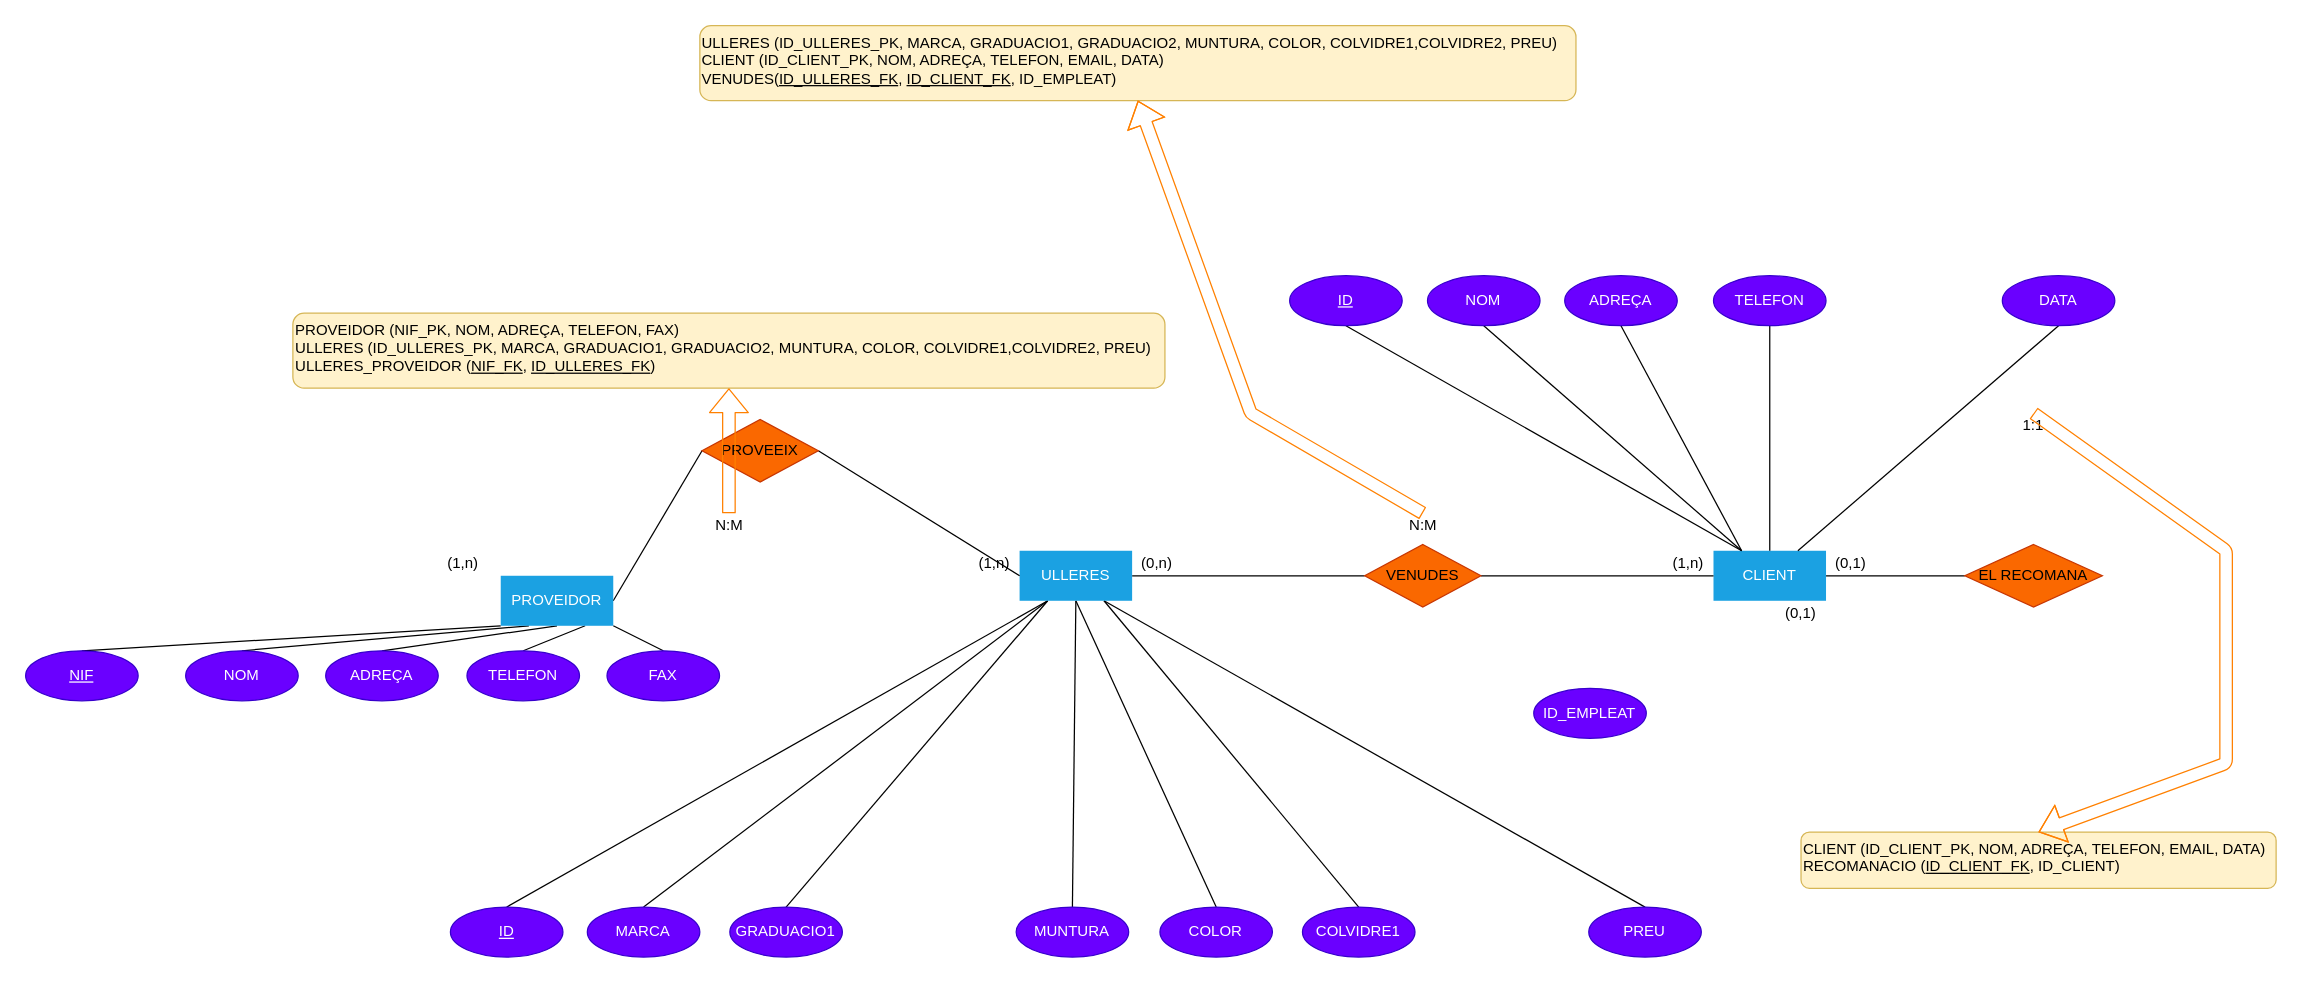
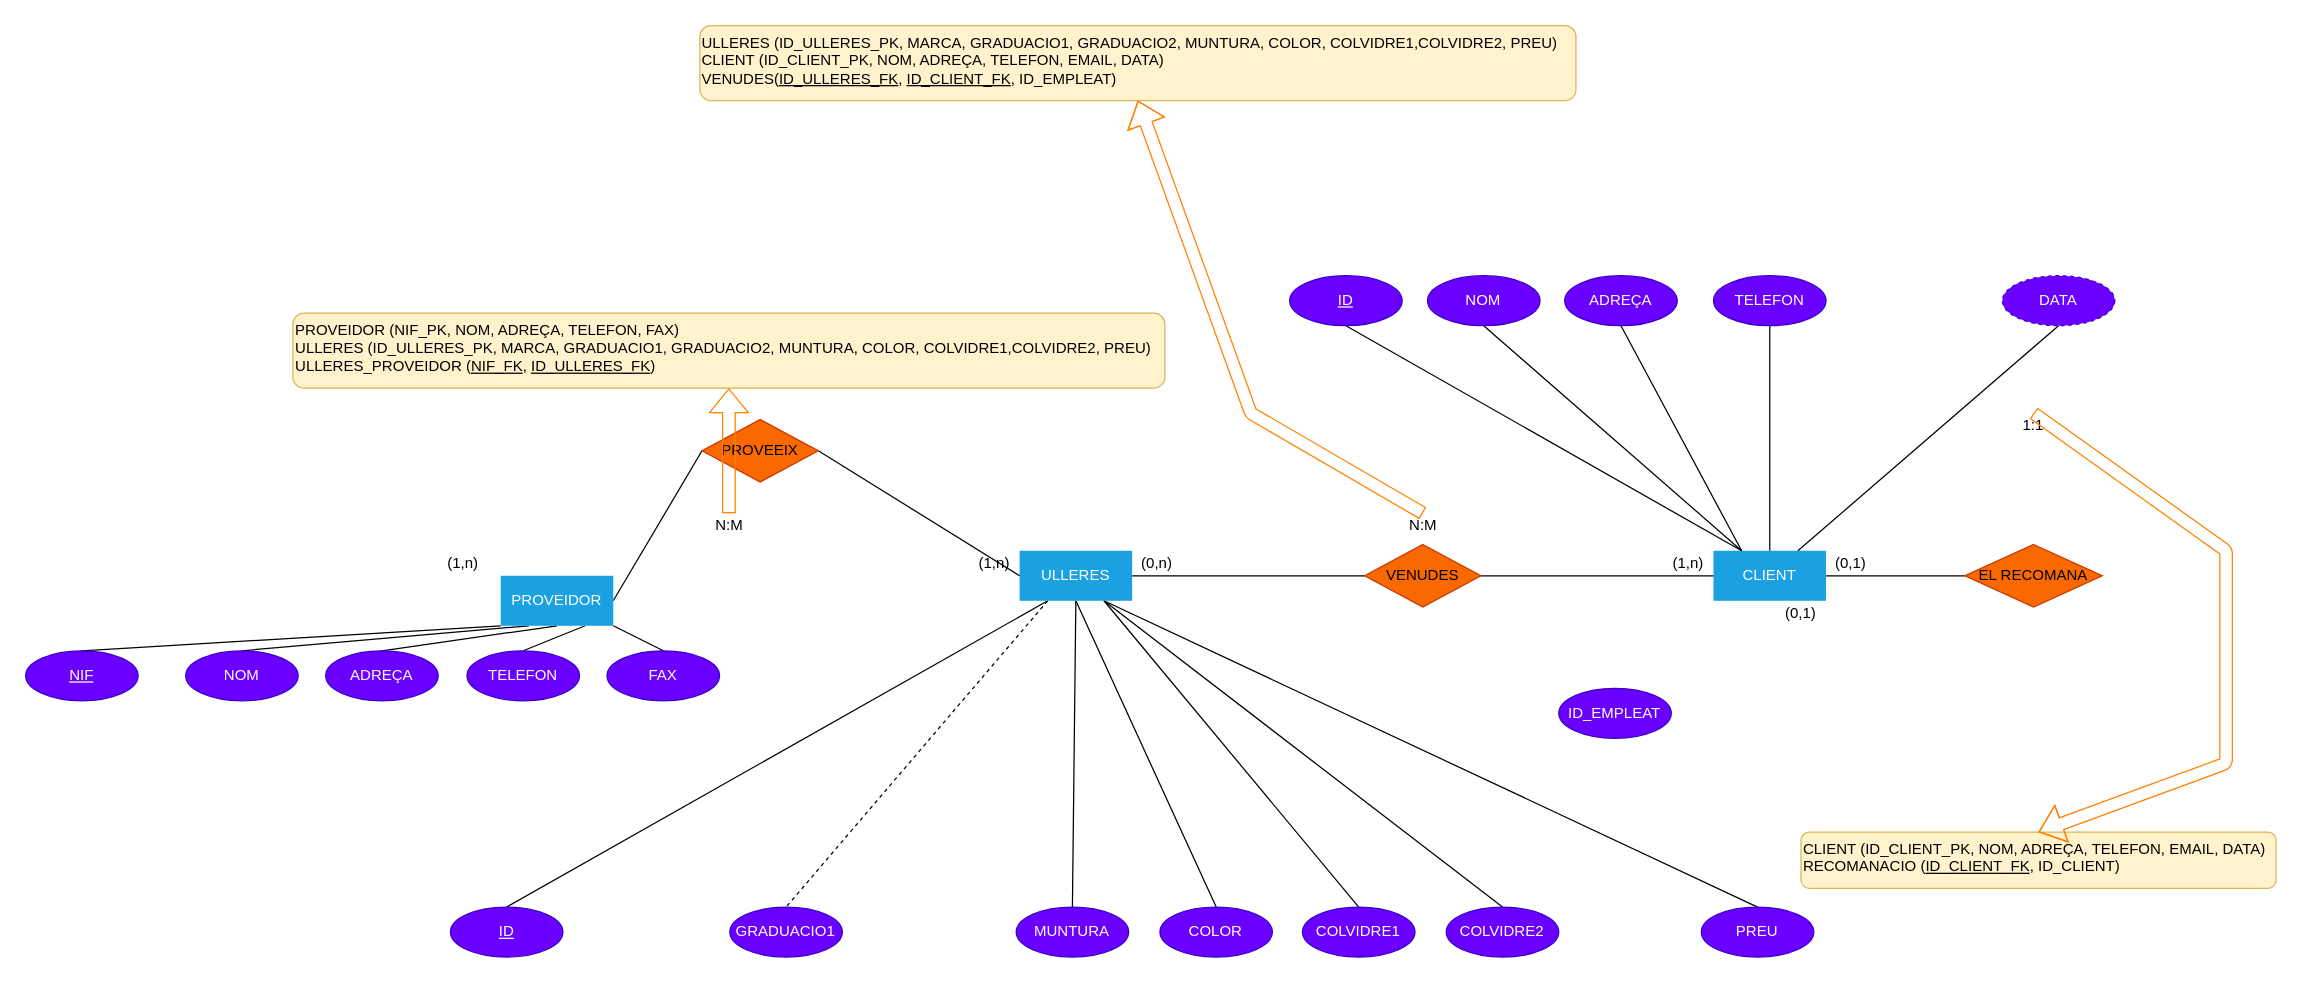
(2058, 301) -> (2058, 301)
(1590, 713) -> (1615, 713)
(917, 753) -> (917, 753)
none -> (1308, 757)
(840, 758) -> none
(643, 932) -> none
none -> (1502, 932)
(1645, 932) -> (1757, 932)
